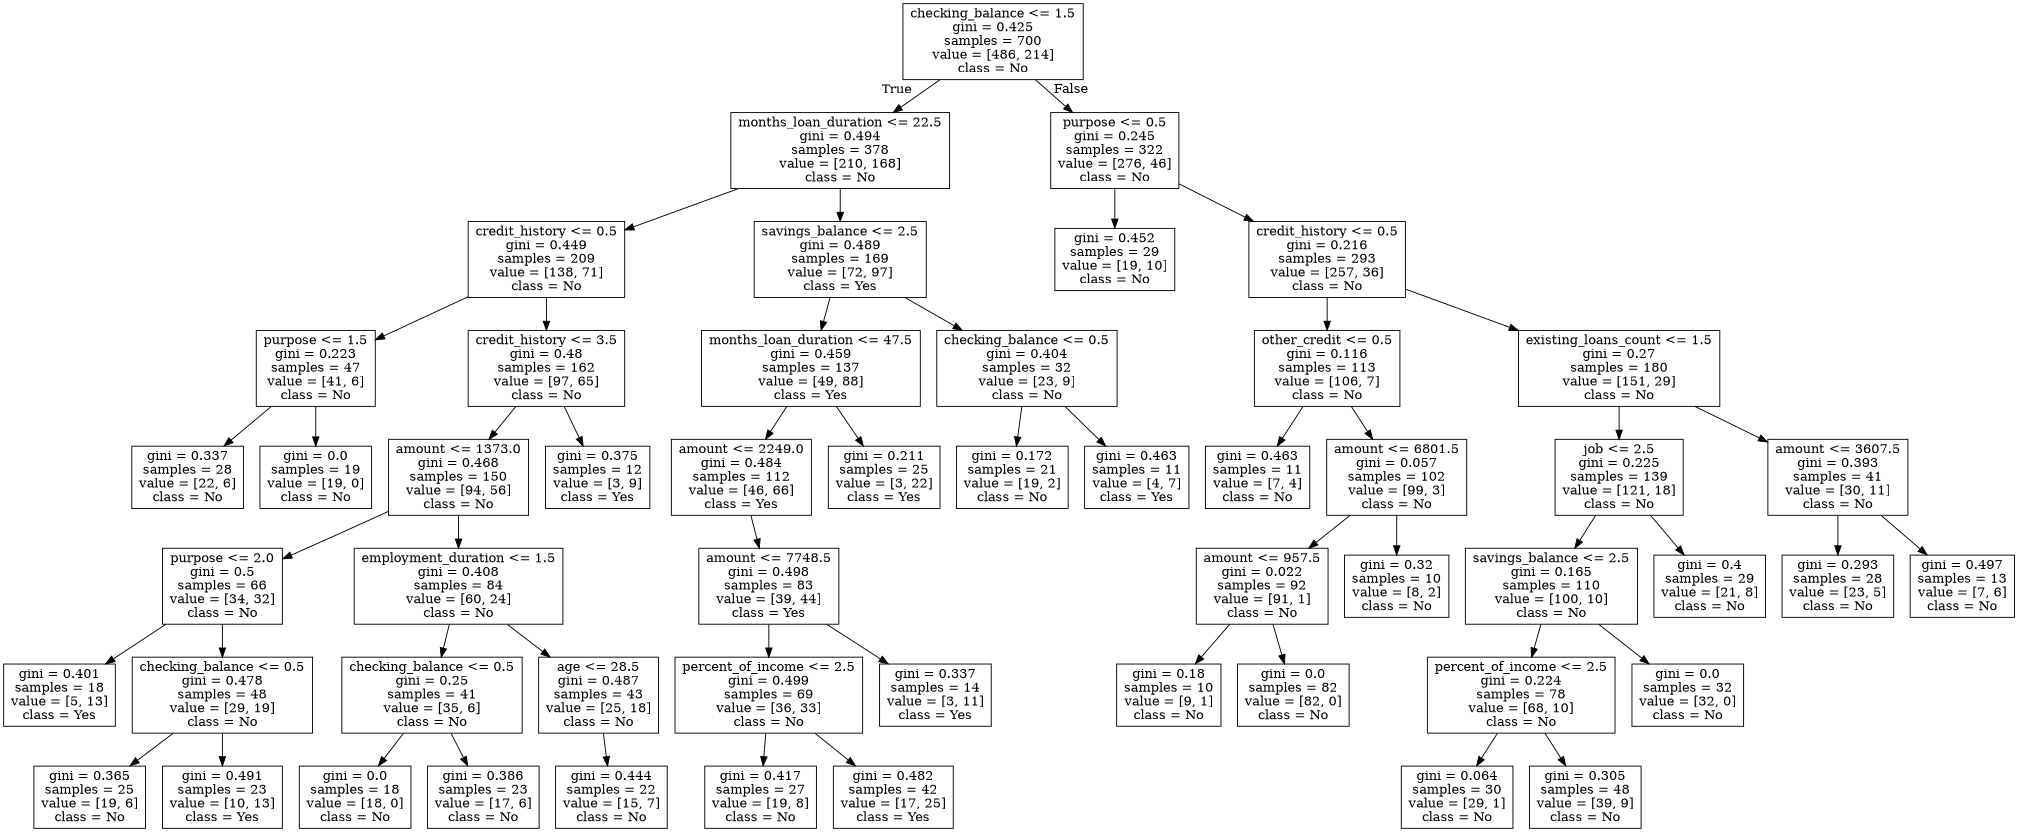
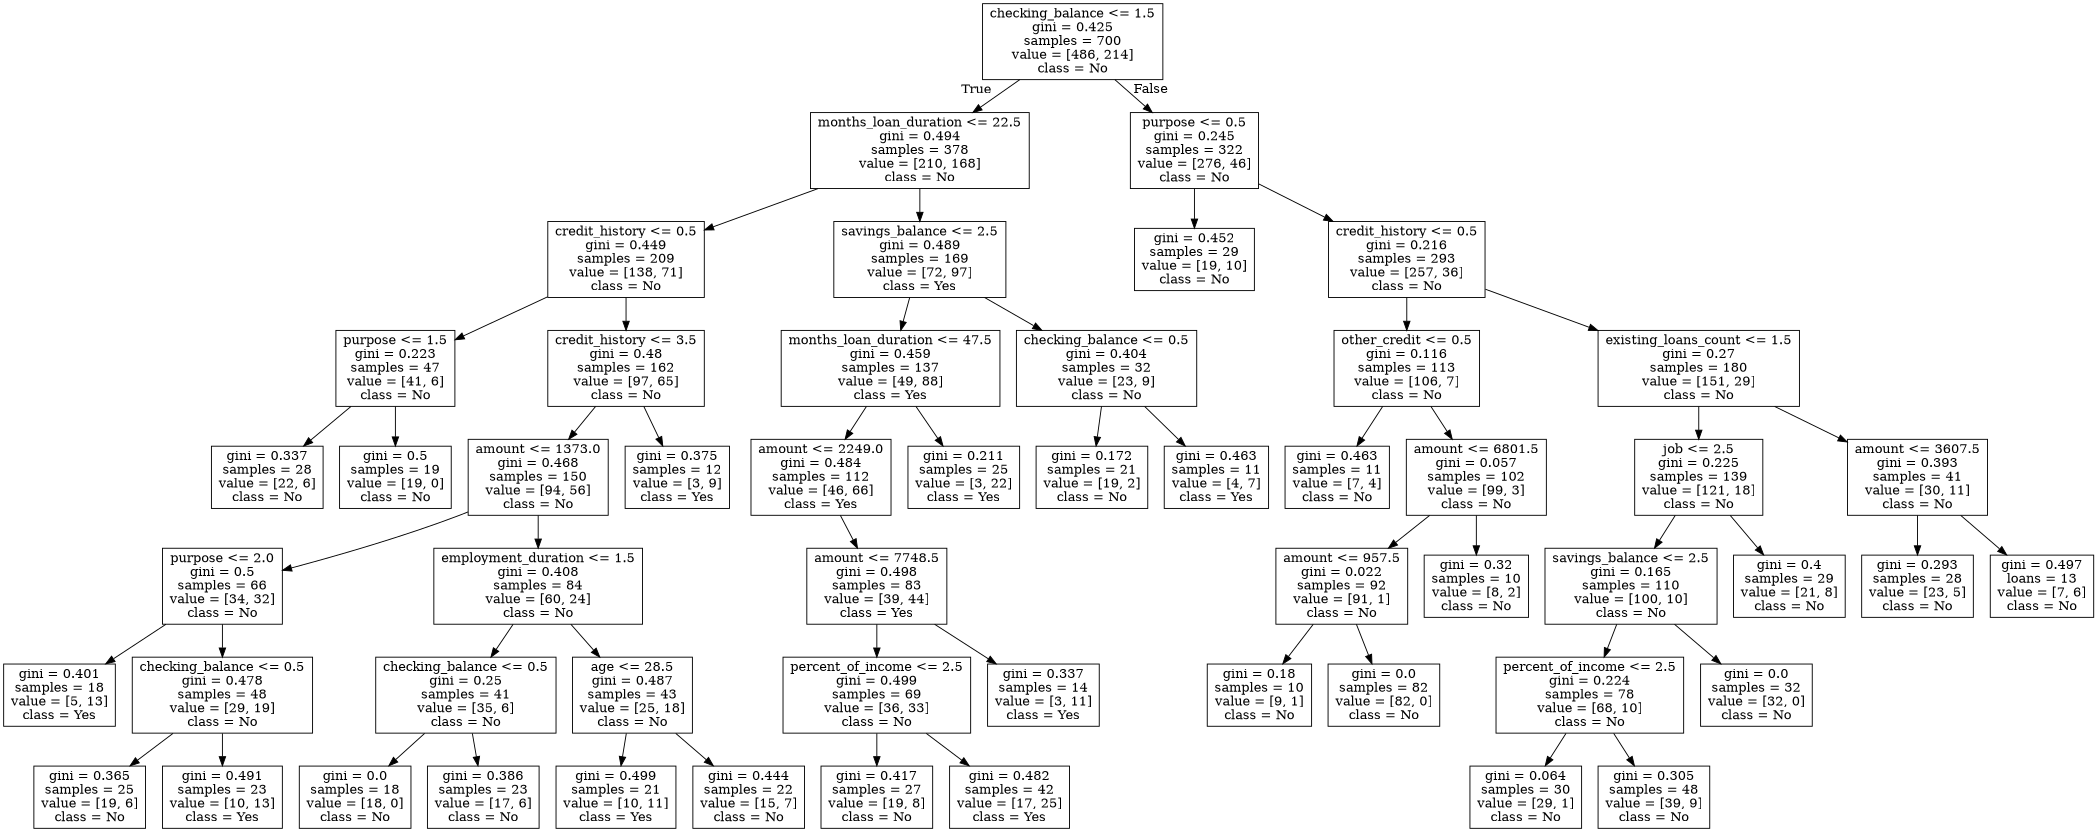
(316, 477) -> (395, 477)
(1962, 586) -> (2042, 586)
none -> (616, 797)
